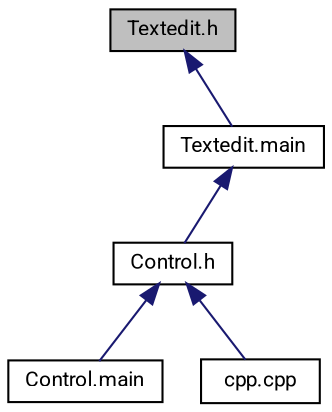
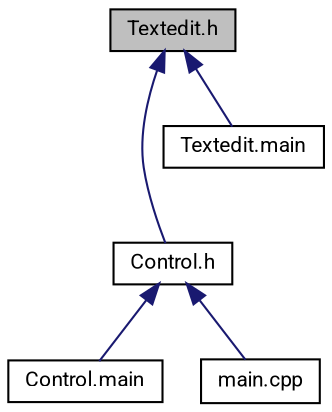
(203, 214) -> (143, 158)
(260, 381) -> (260, 381)
